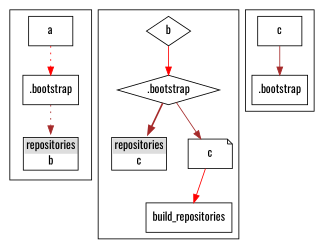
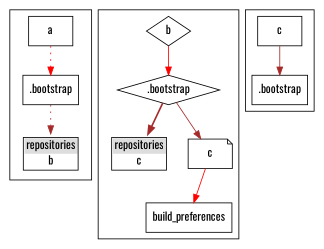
(189, 218) -> (189, 218)
